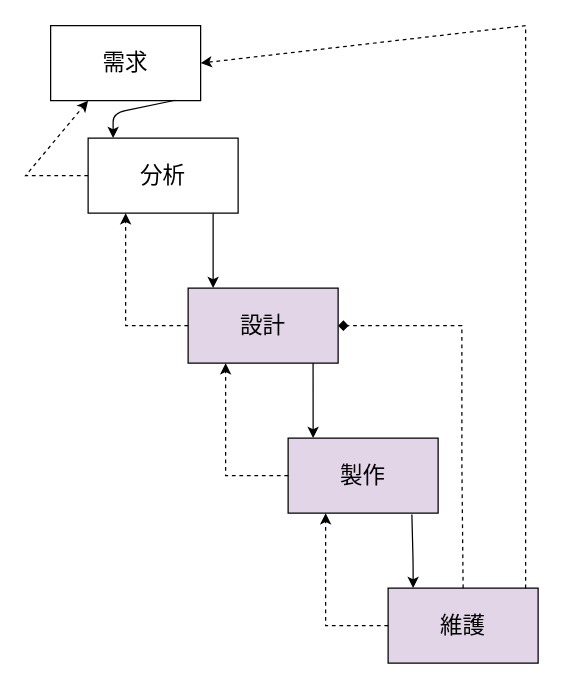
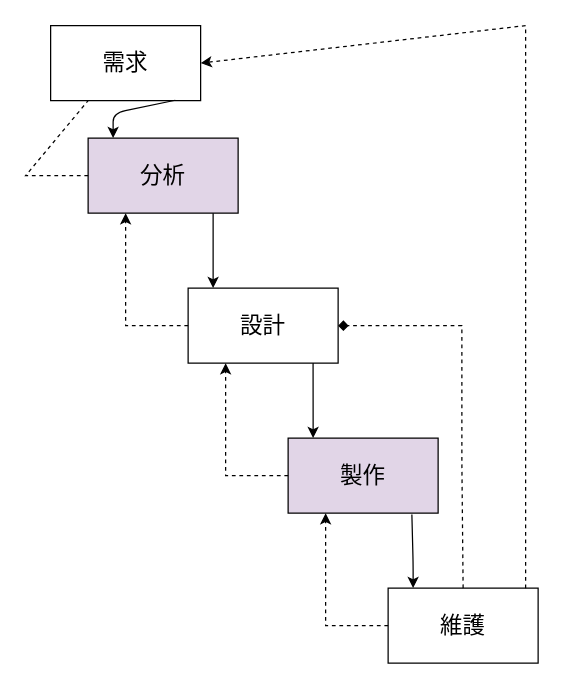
(82, 108) -> (84, 105)
(163, 176) -> (163, 176)
(263, 326) -> (263, 326)
(463, 626) -> (463, 626)
